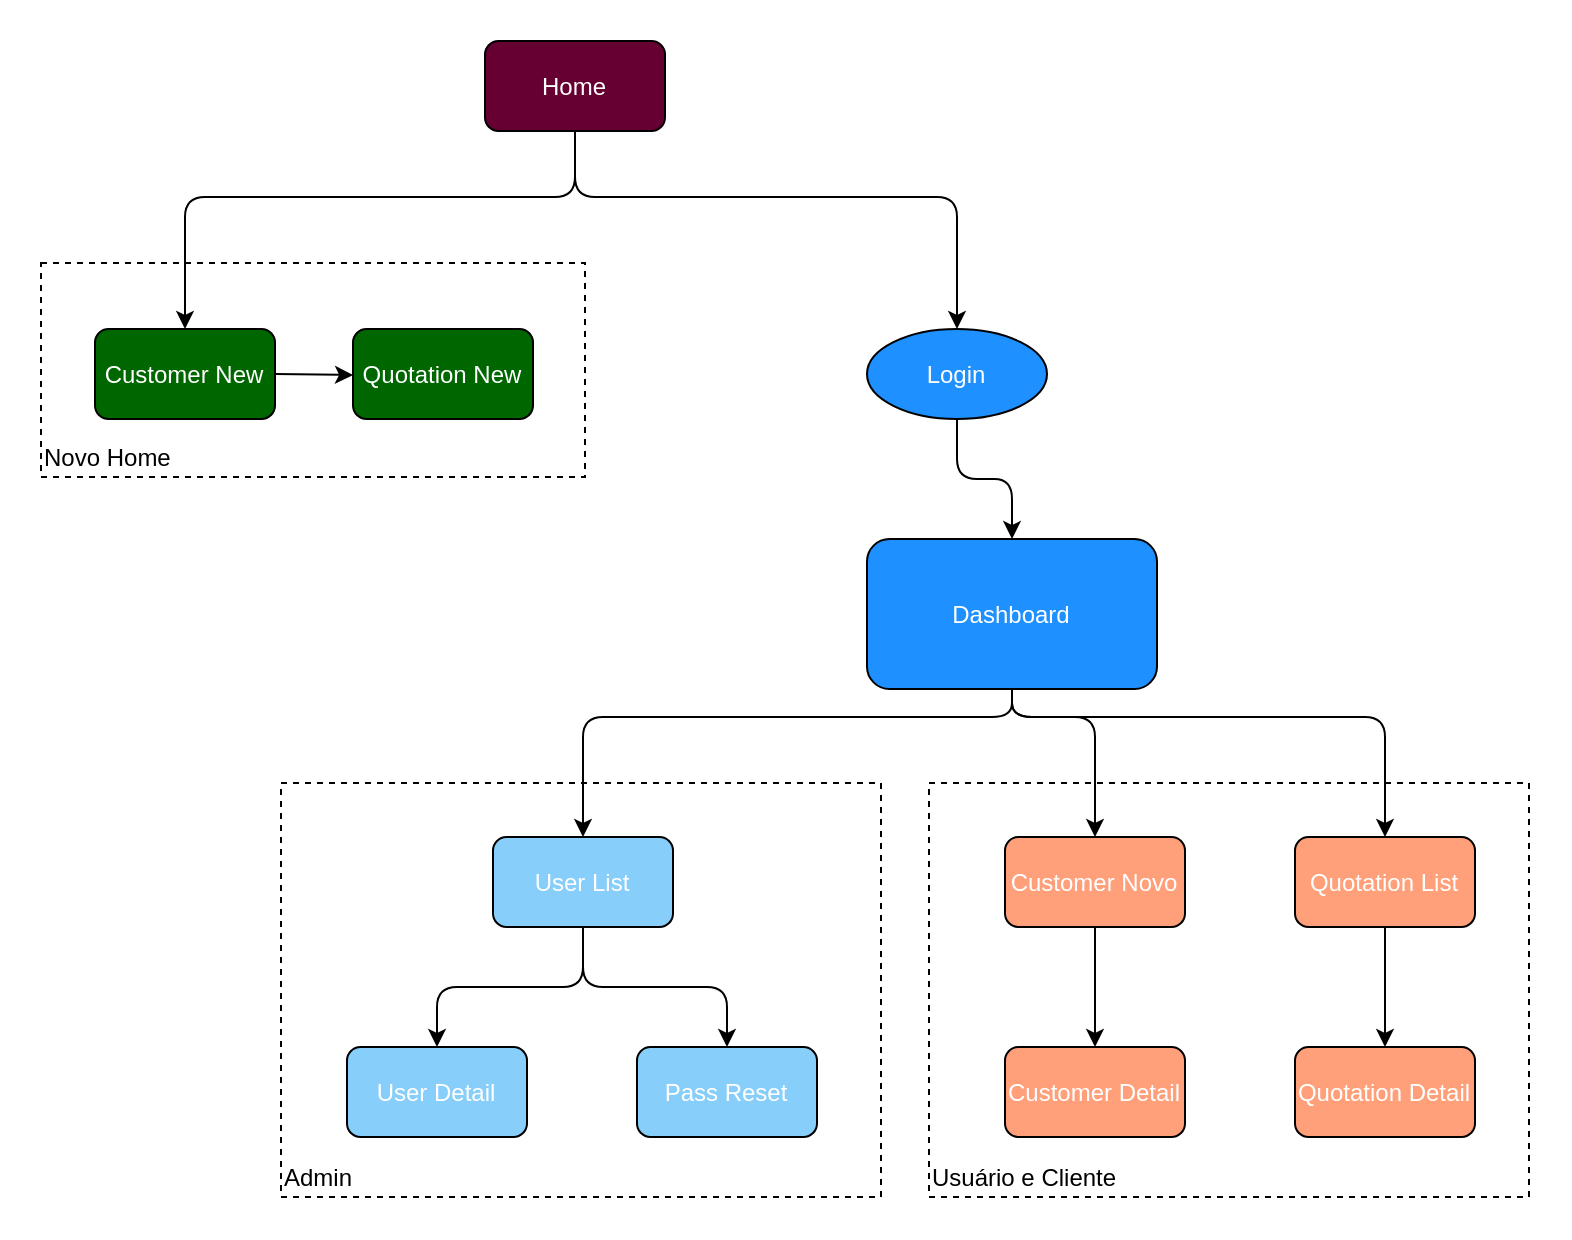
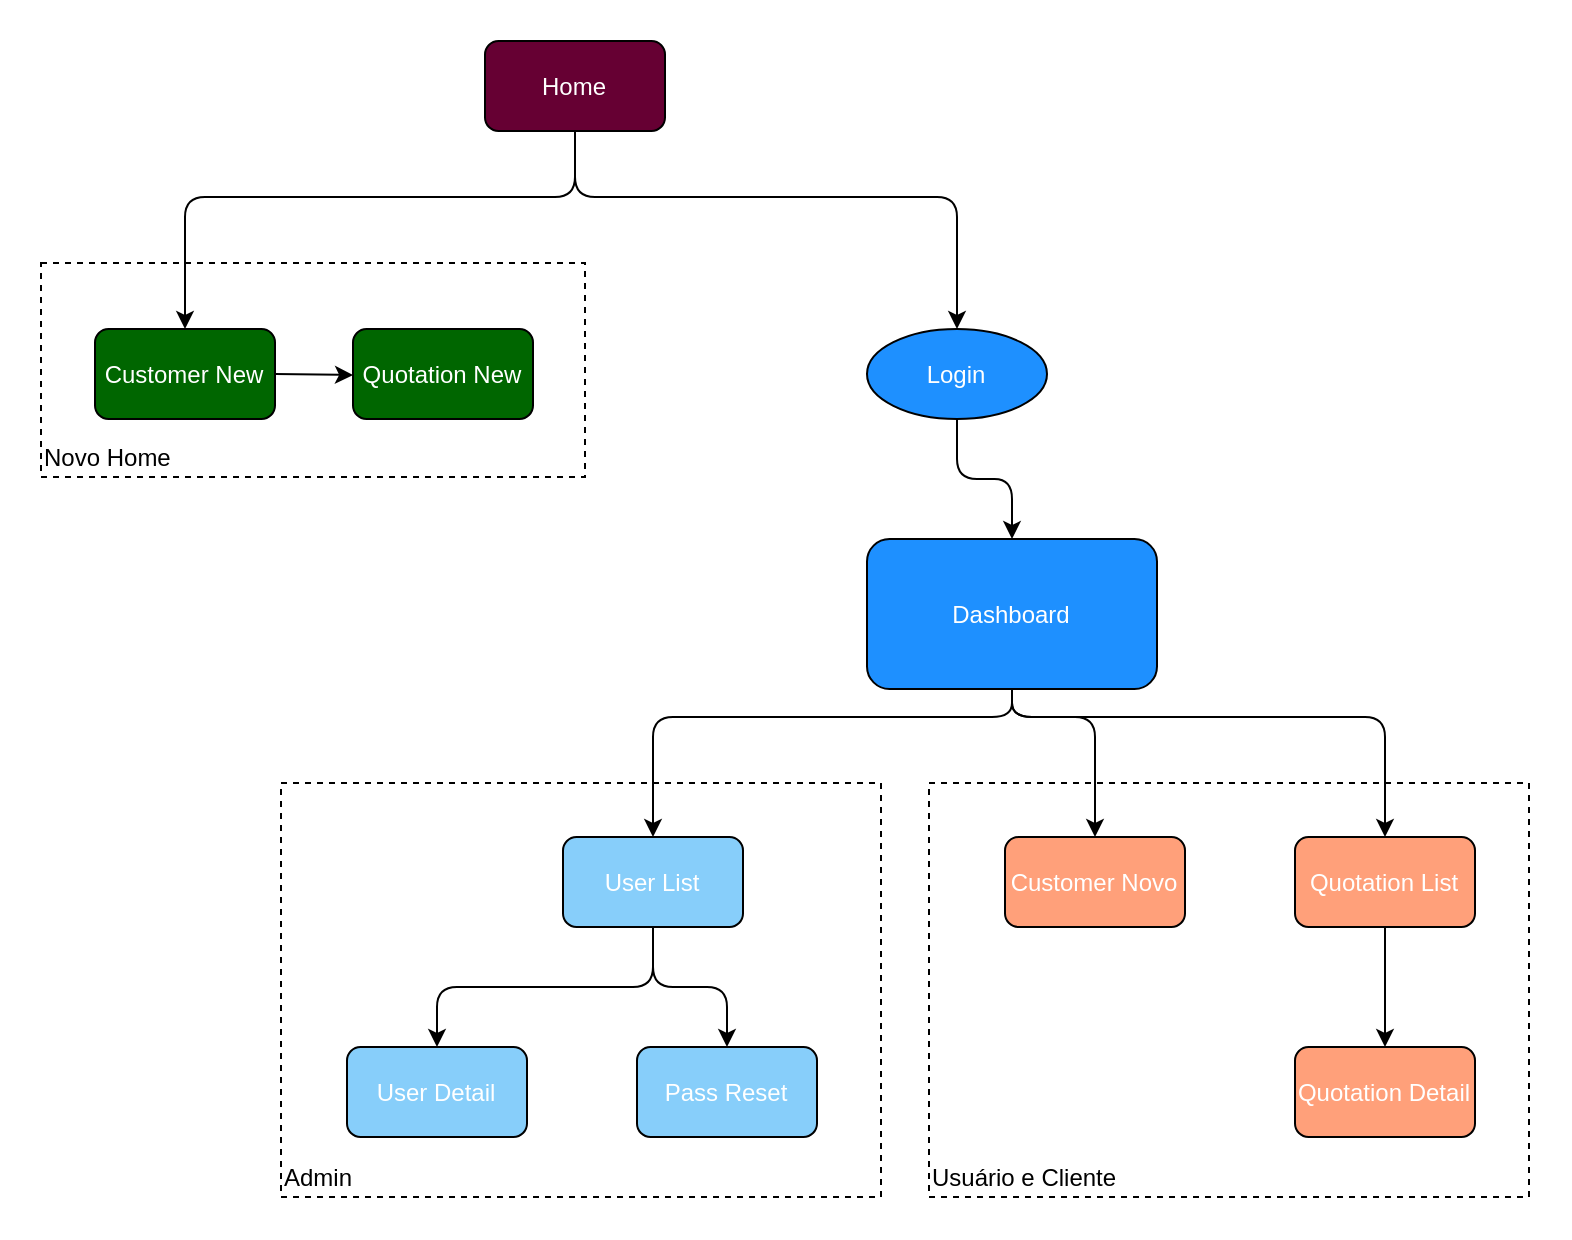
(583, 882) -> (653, 882)
(1095, 980) -> none
(1095, 1092) -> none
